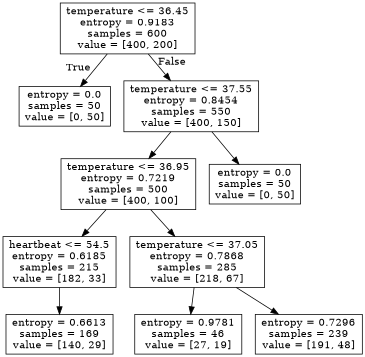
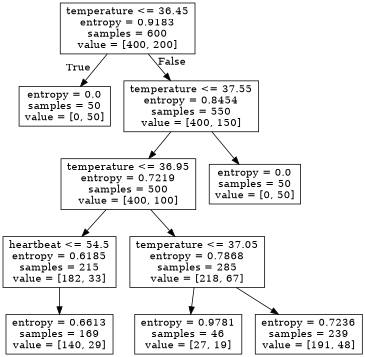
(309, 334) -> (309, 334)
